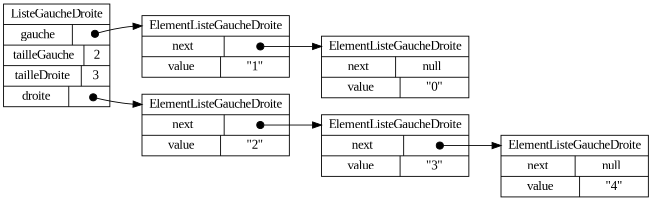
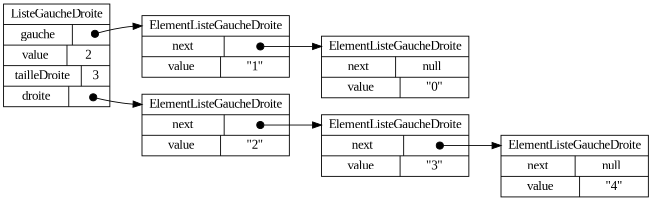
(44, 55) -> (35, 55)
